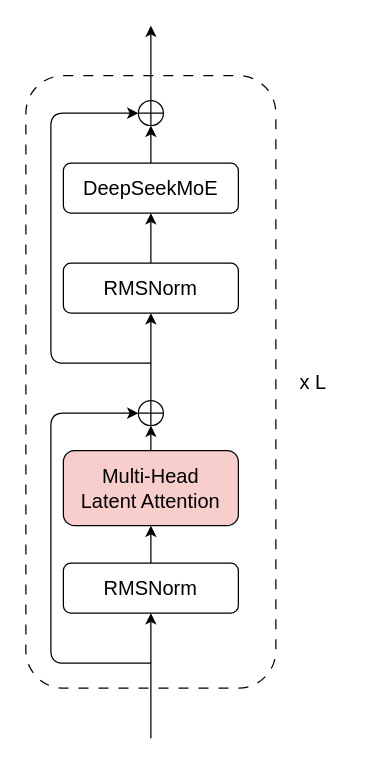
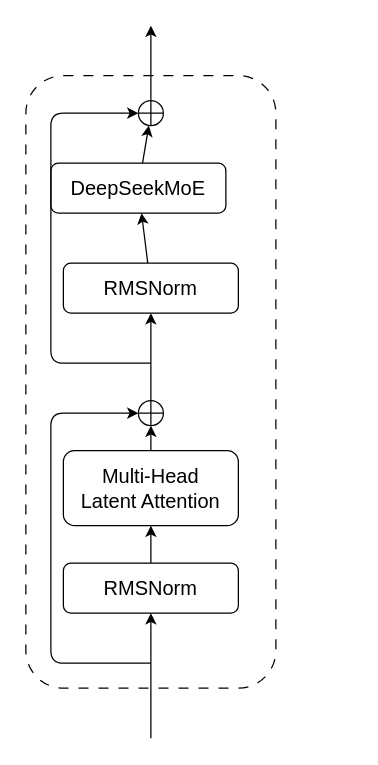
(151, 188) -> (138, 188)
(313, 382) -> none
(151, 488) -> (151, 488)
